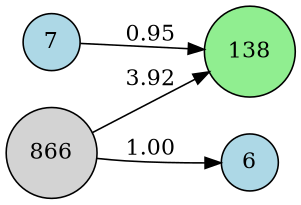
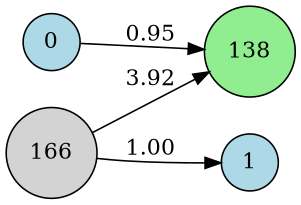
(52, 42) -> (52, 42)
(52, 153) -> (52, 153)
(250, 162) -> (250, 162)
